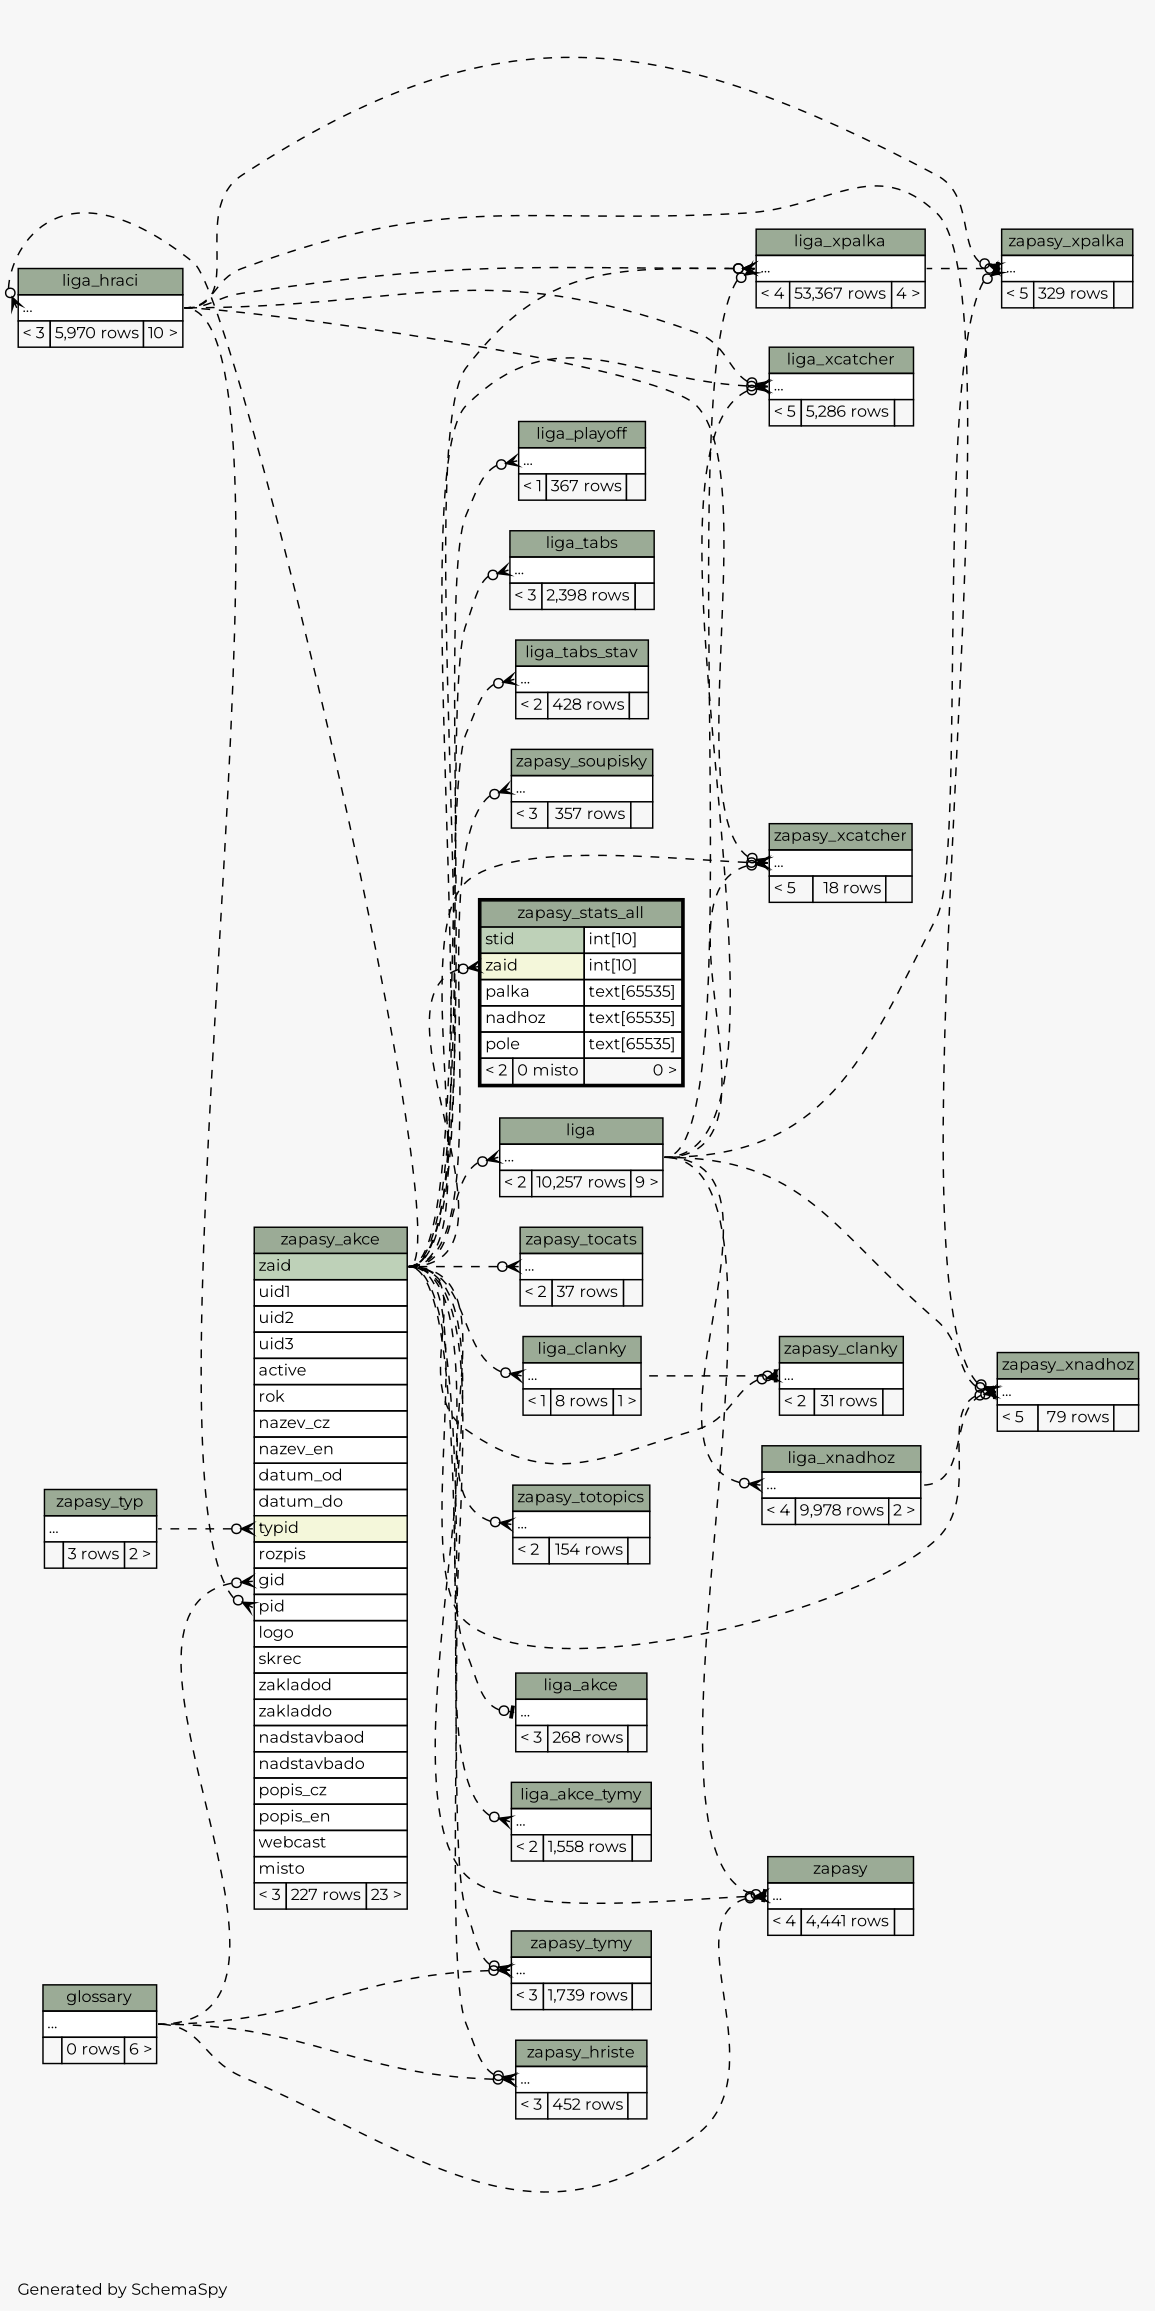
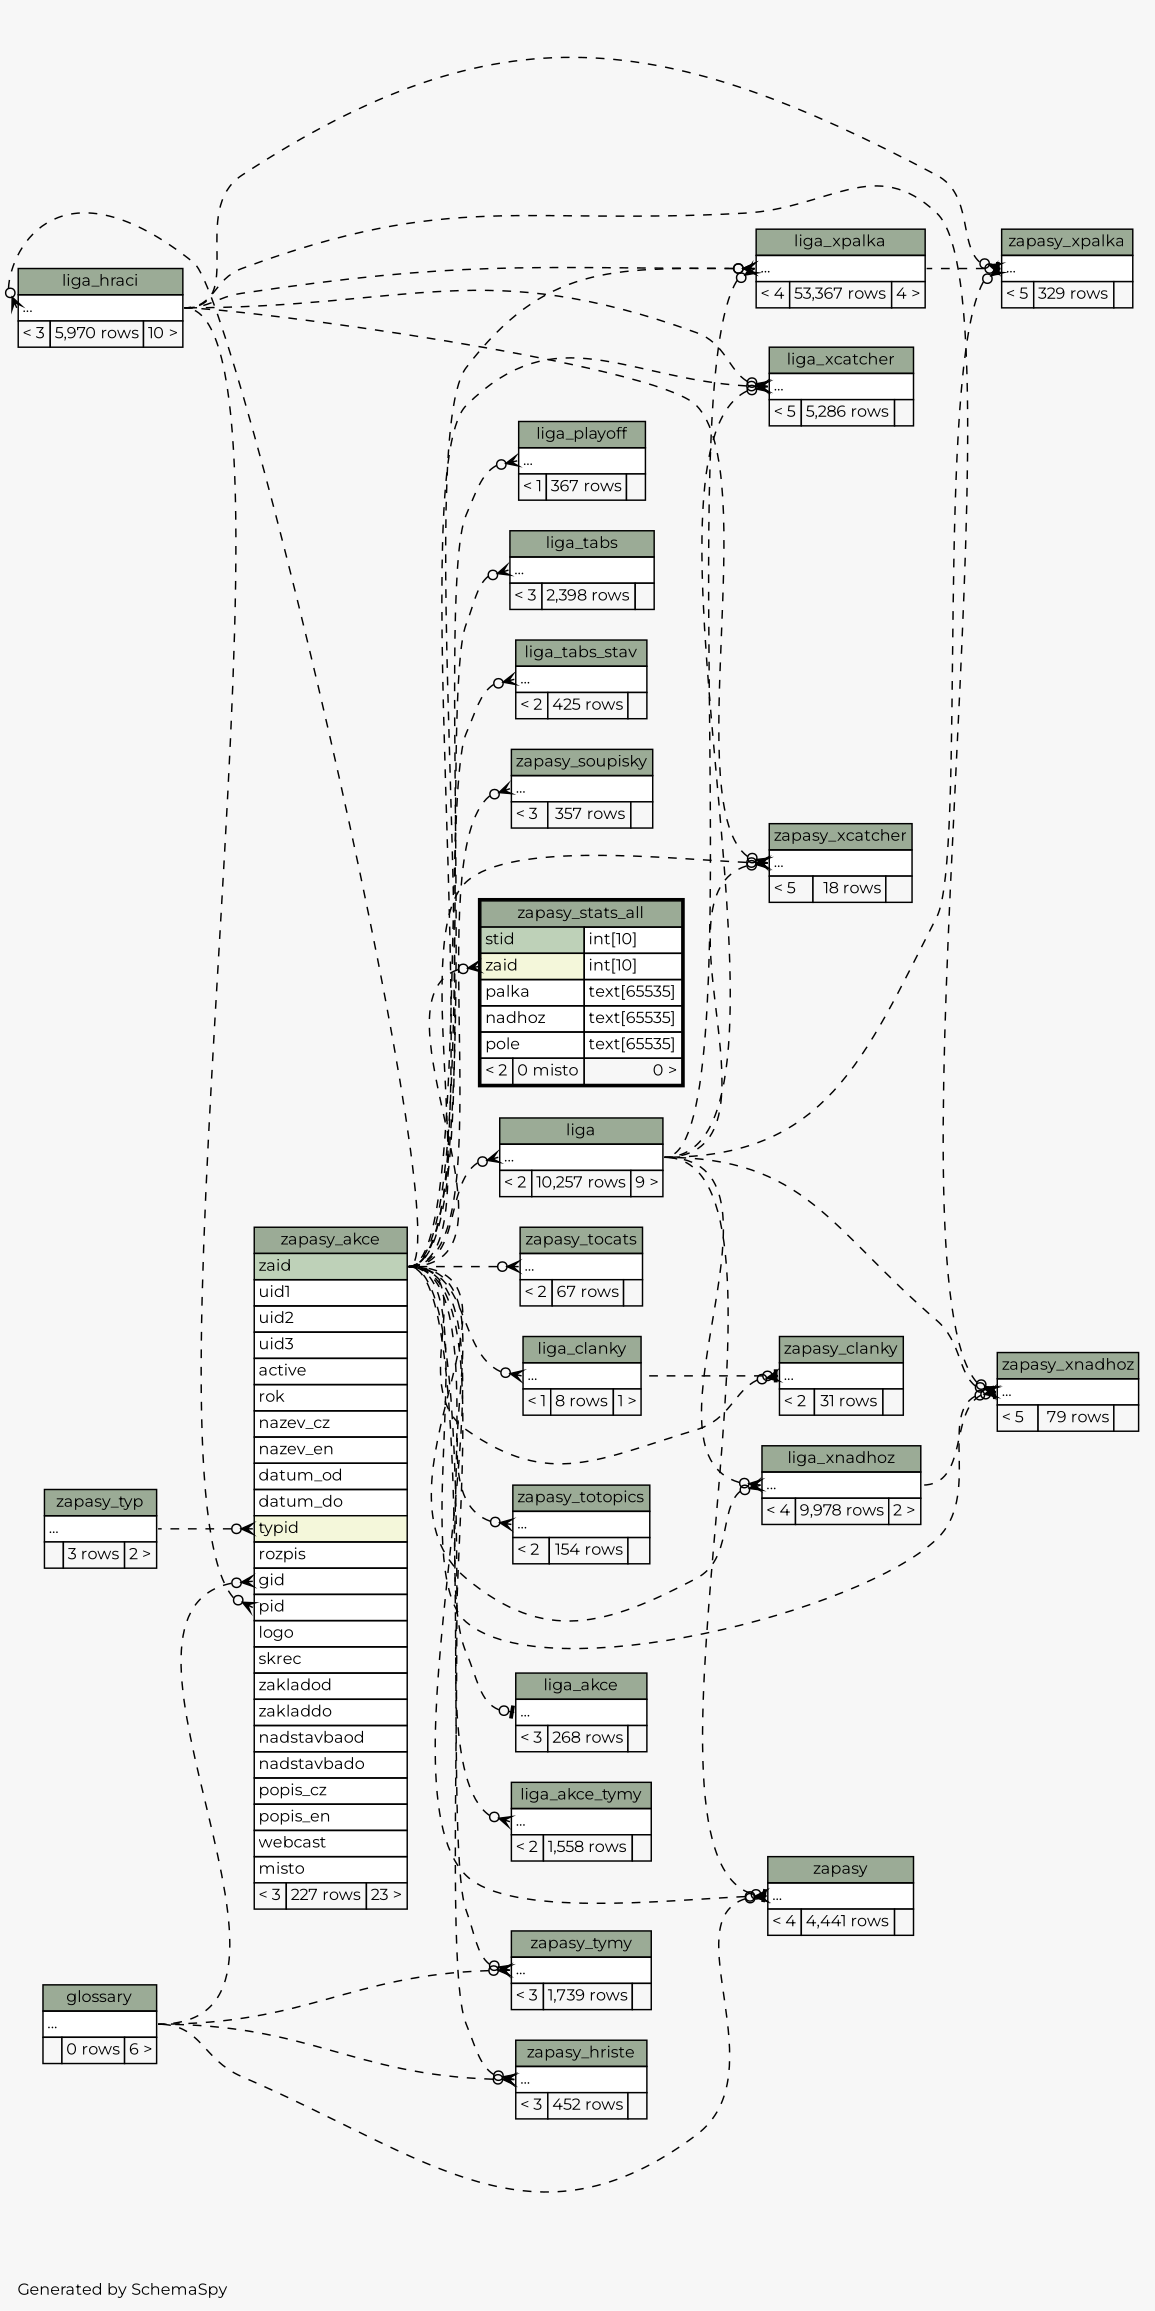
(589, 705) -> (588, 705)
(588, 1292) -> (588, 1292)
none -> (477, 1586)
